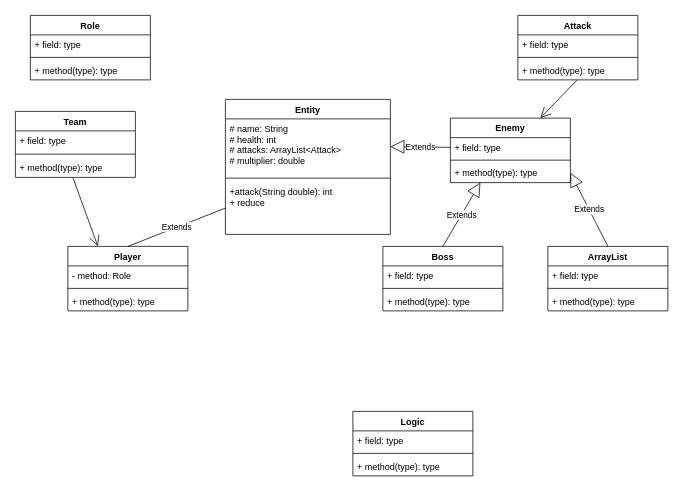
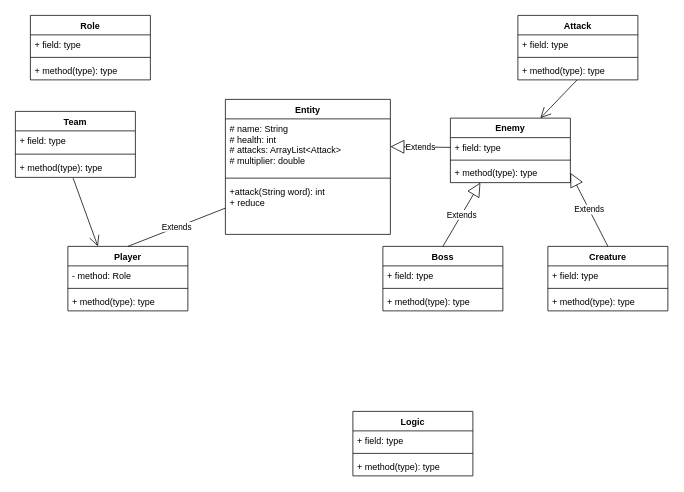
(291, 192) -> (287, 192)
(608, 257) -> (608, 257)
